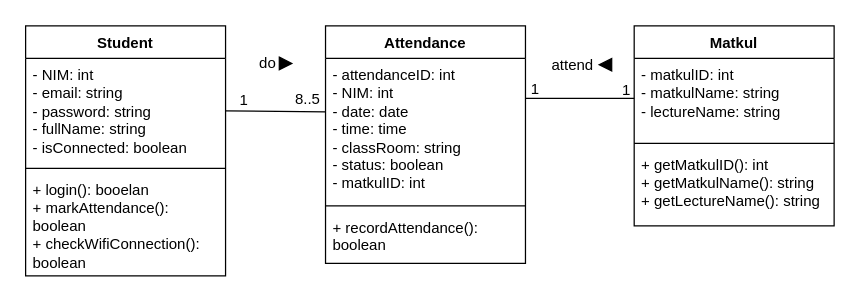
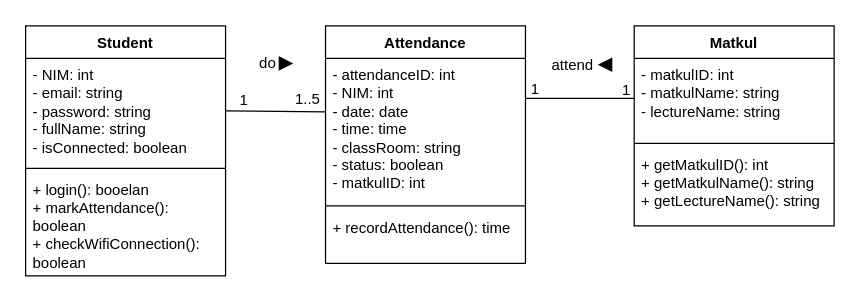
(308, 99) -> (308, 99)
(427, 237) -> (427, 237)
